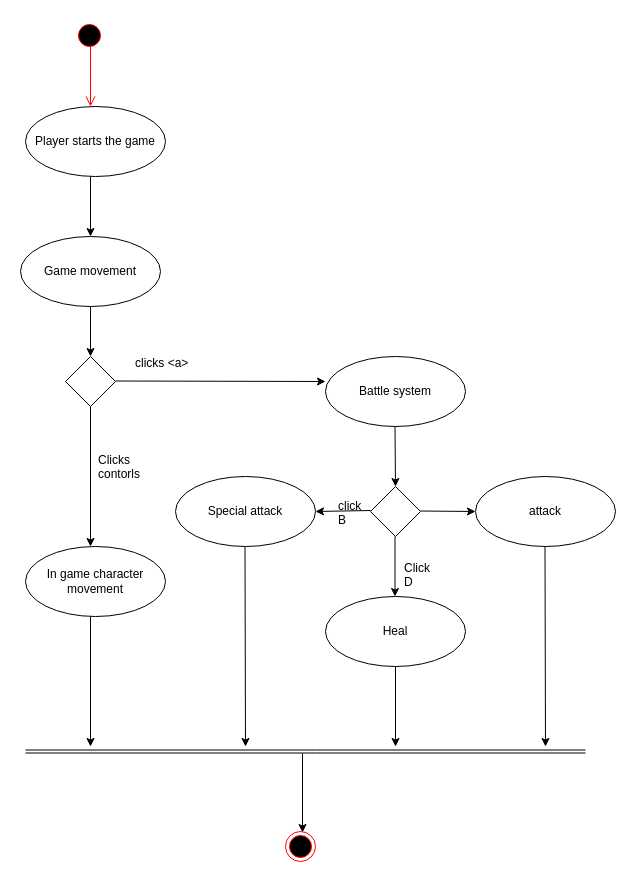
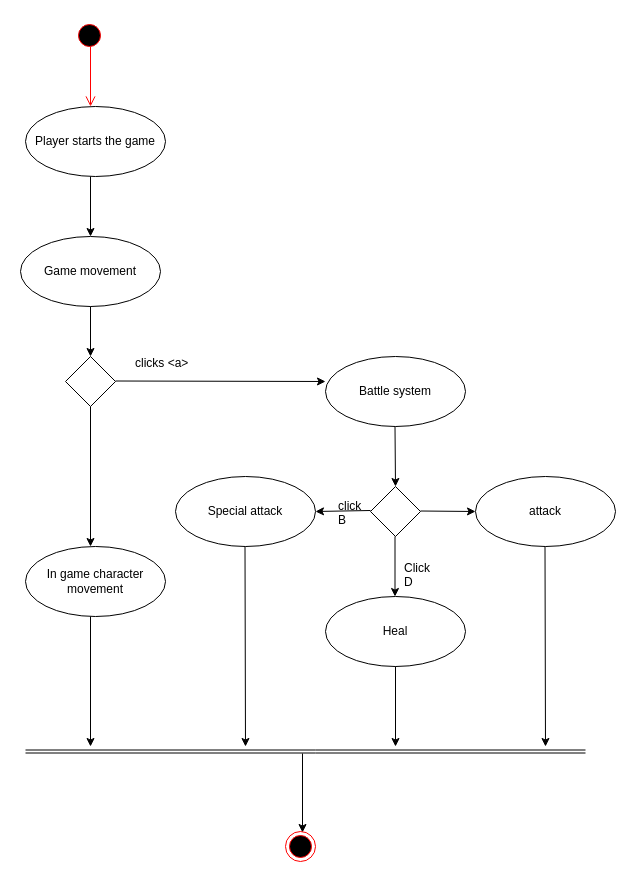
(123, 465) -> none
